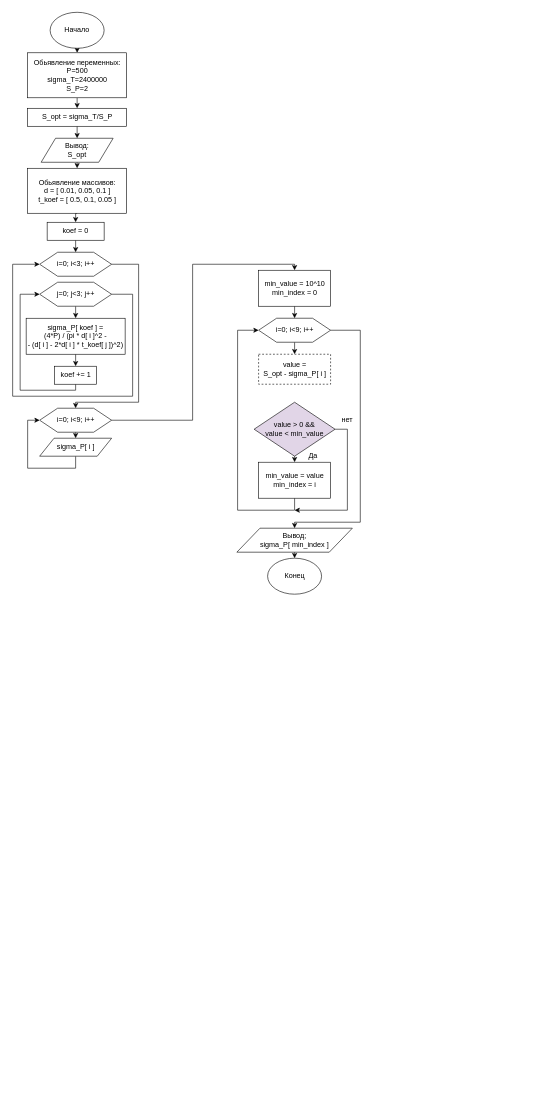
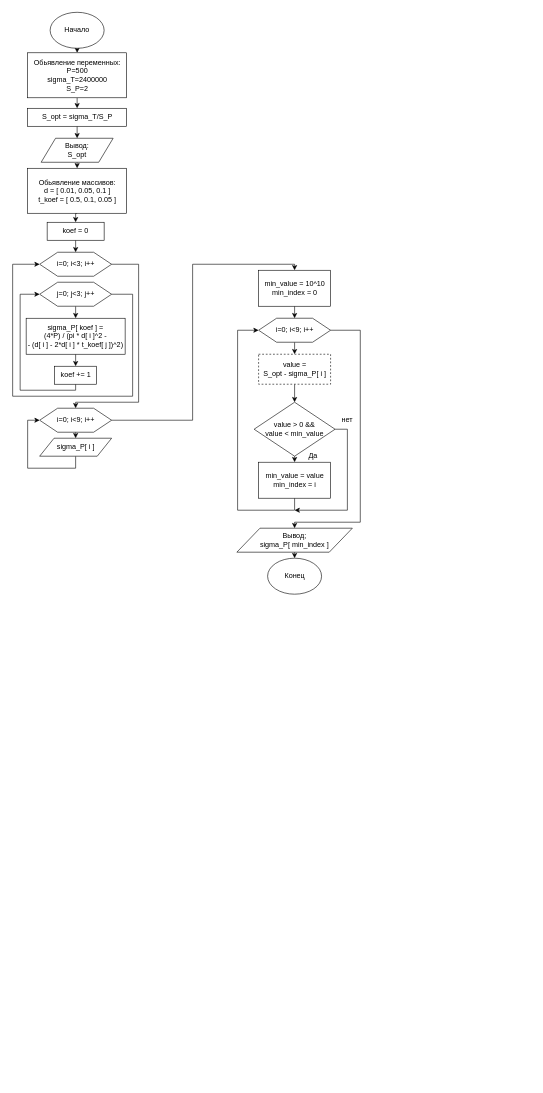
none -> (295, 391)
(295, 429) -> (295, 429)
